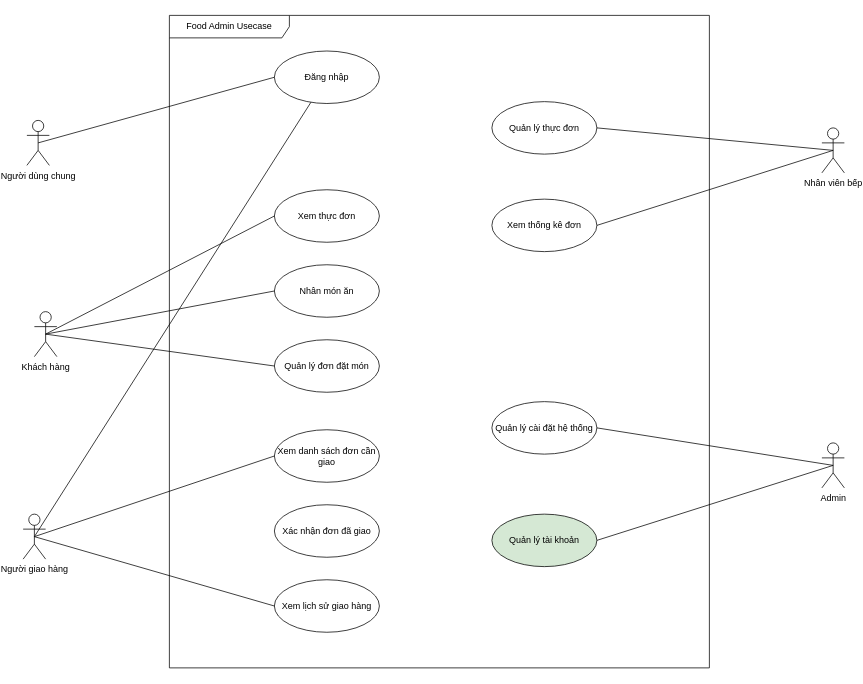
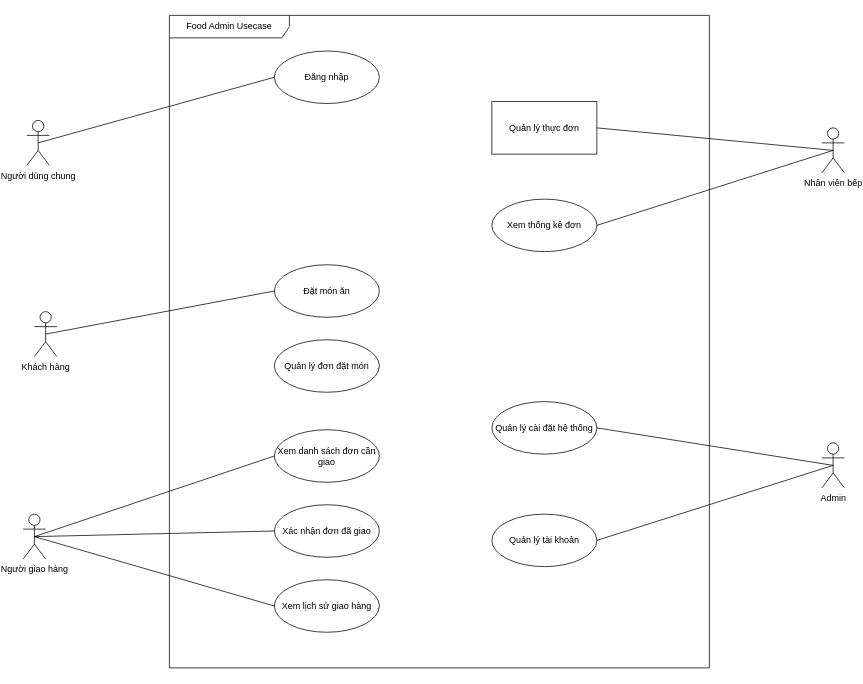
(544, 128) -> (544, 128)
(327, 216) -> none
(166, 272) -> none
(327, 291) -> (327, 291)
(173, 319) -> (158, 534)
(163, 350) -> none
(544, 540) -> (544, 540)
